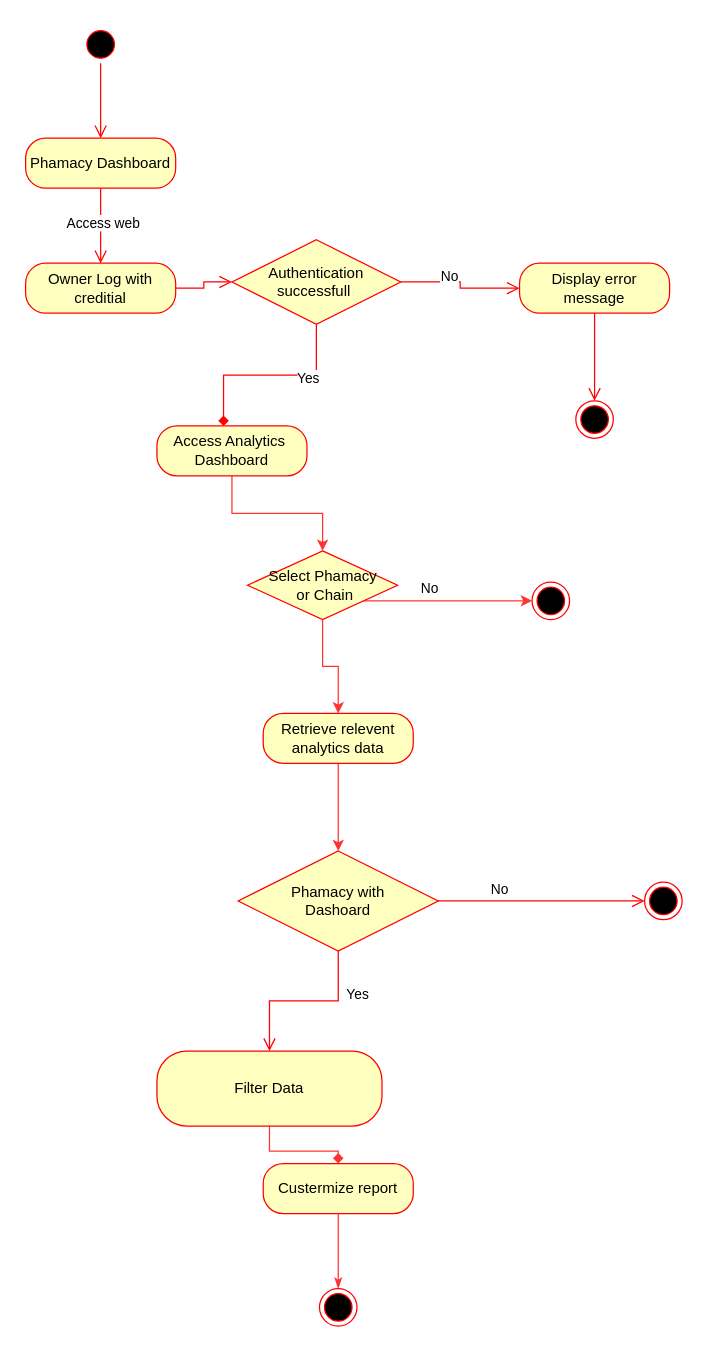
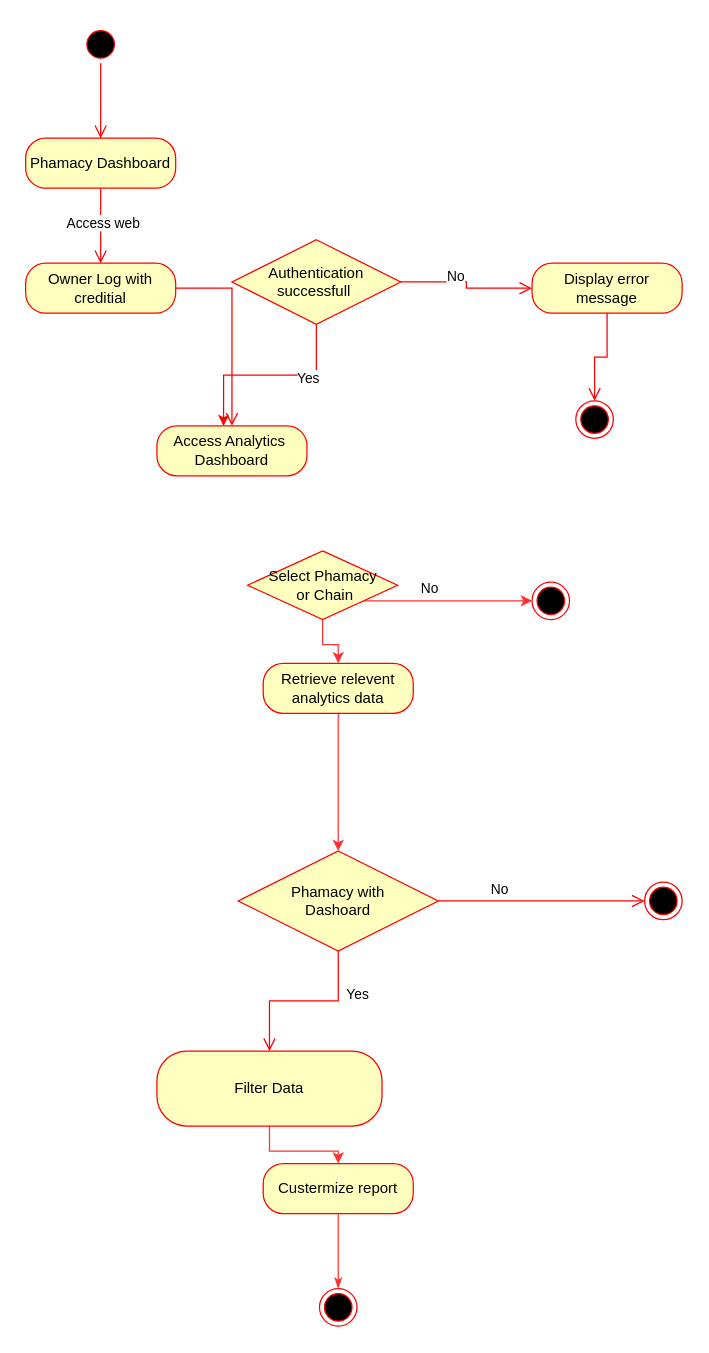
(212, 282) -> (232, 339)
(594, 288) -> (607, 288)
(223, 415) -> (223, 416)
(273, 513) -> none
(338, 738) -> (338, 688)
(335, 1151) -> (336, 1151)
